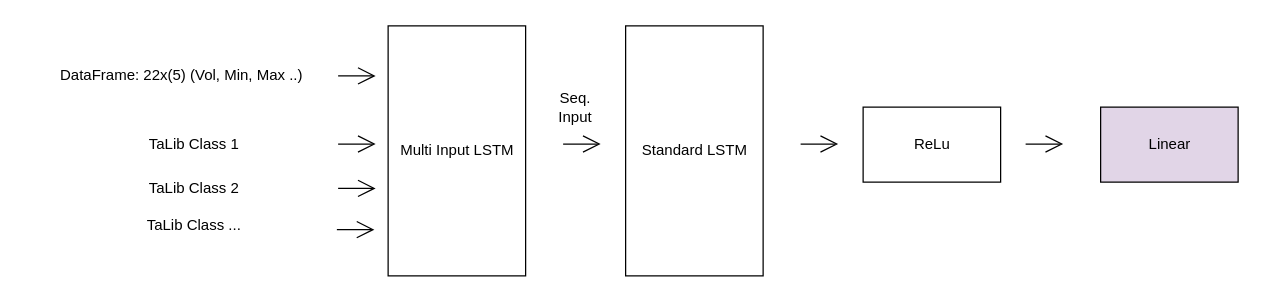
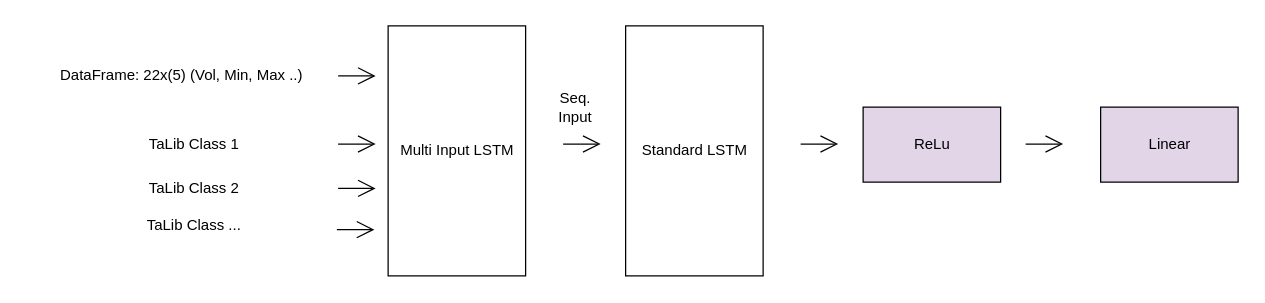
(932, 144) -> (932, 144)
